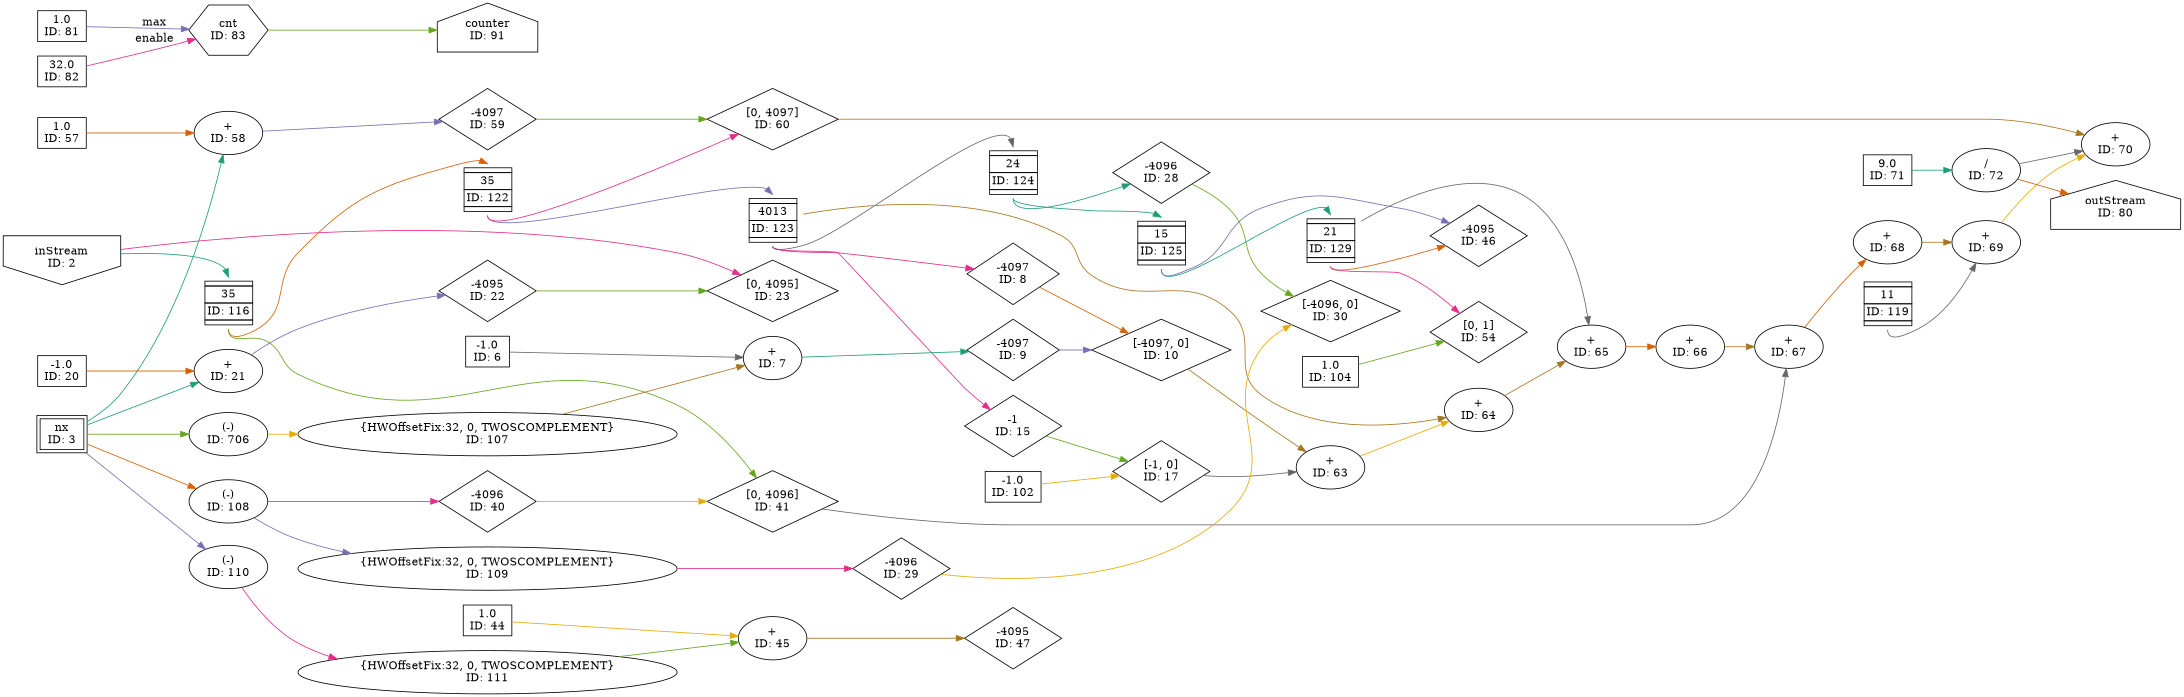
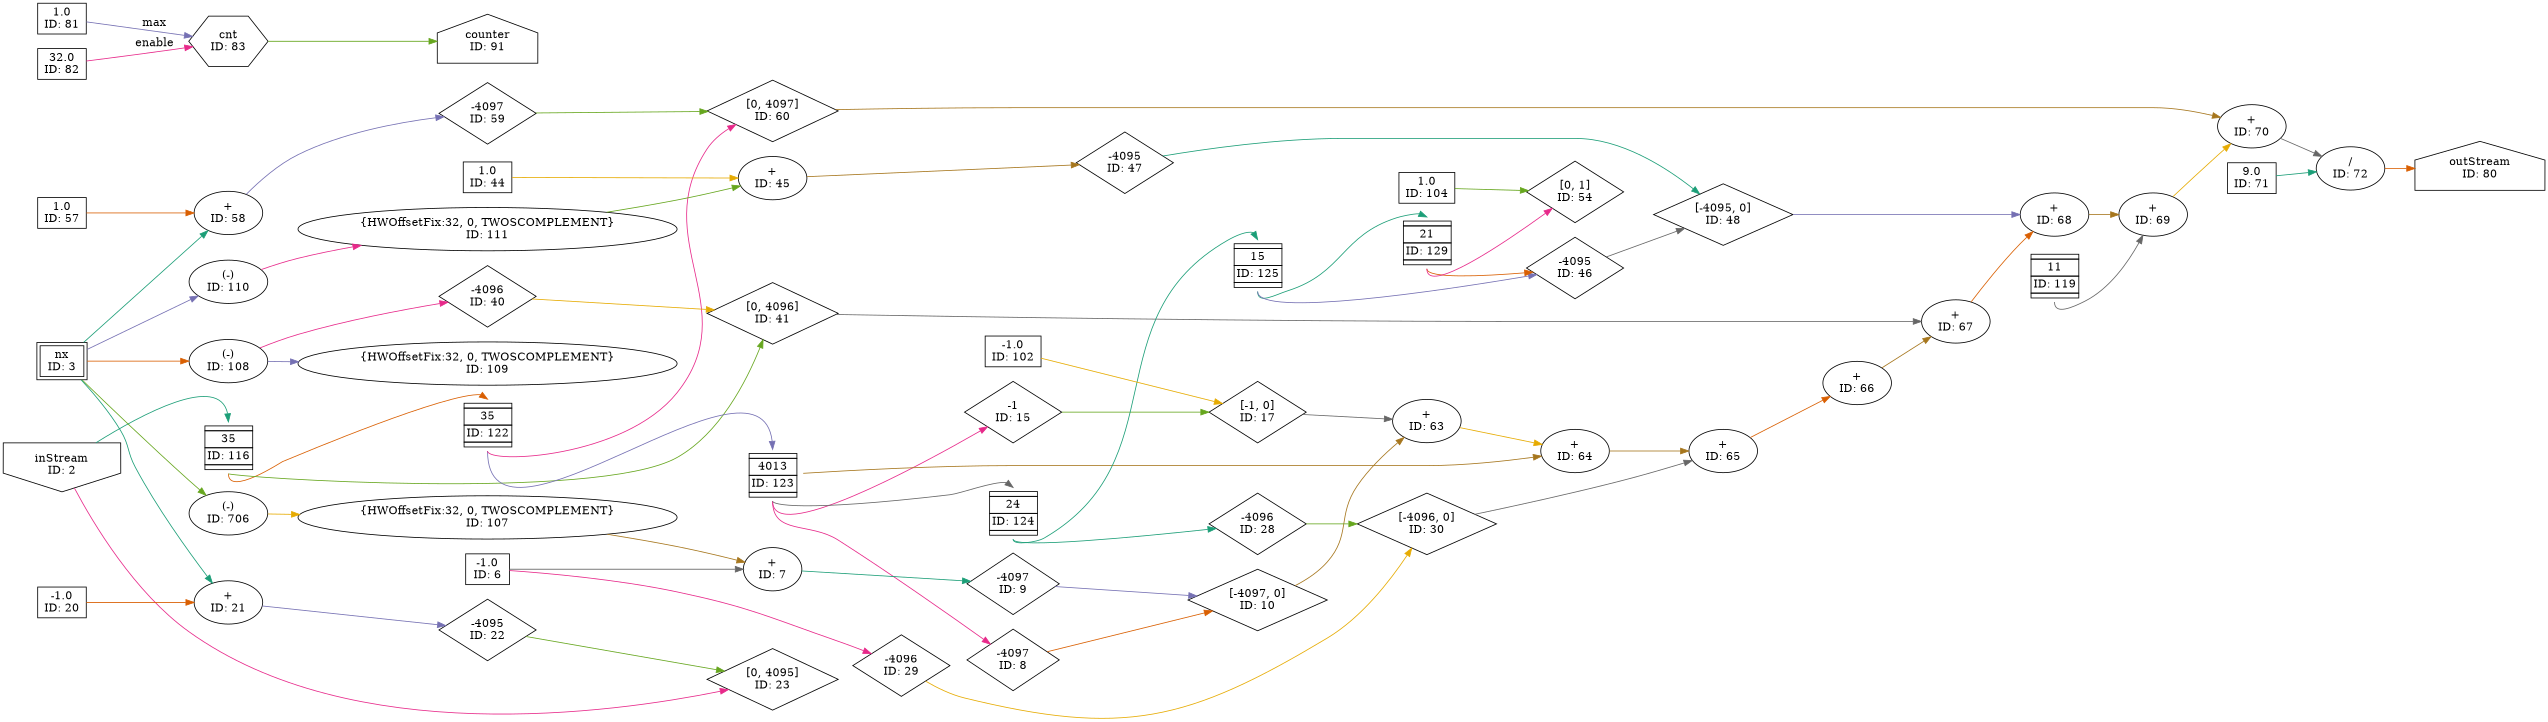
(2047, 158) -> (2297, 146)
(1510, 189) -> (1580, 491)
none -> (1723, 215)
(761, 569) -> (690, 595)
